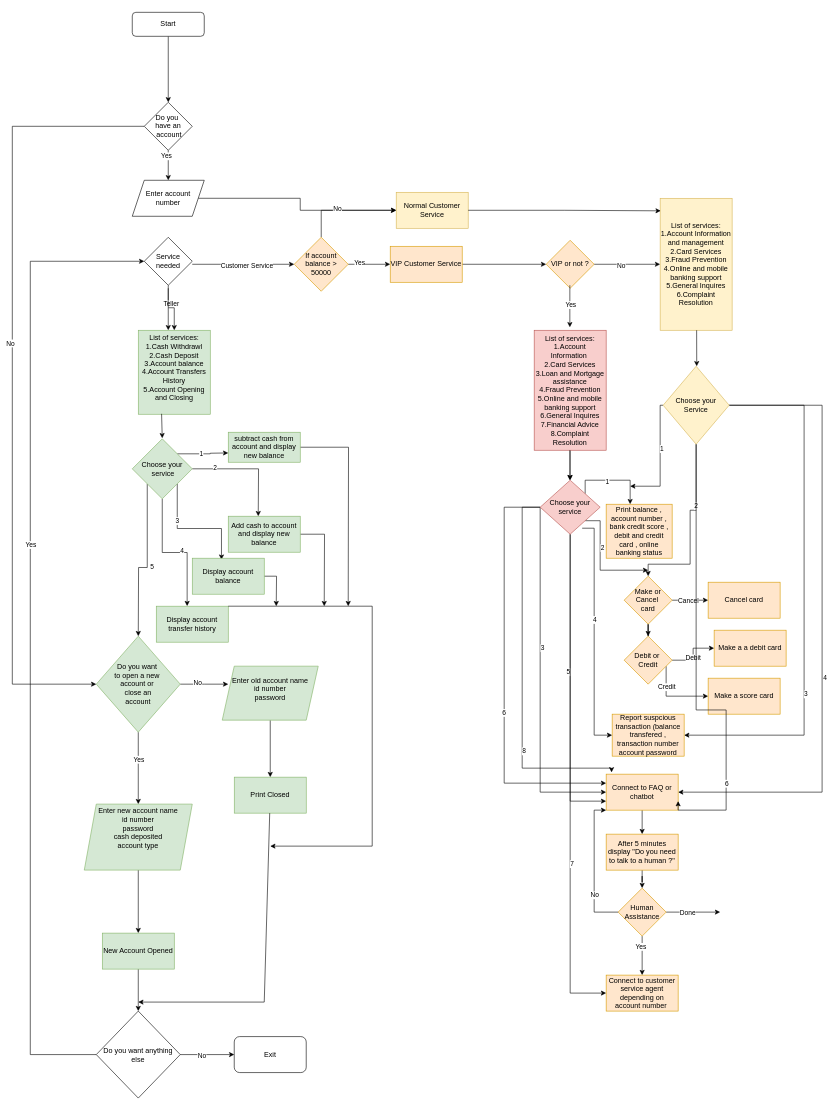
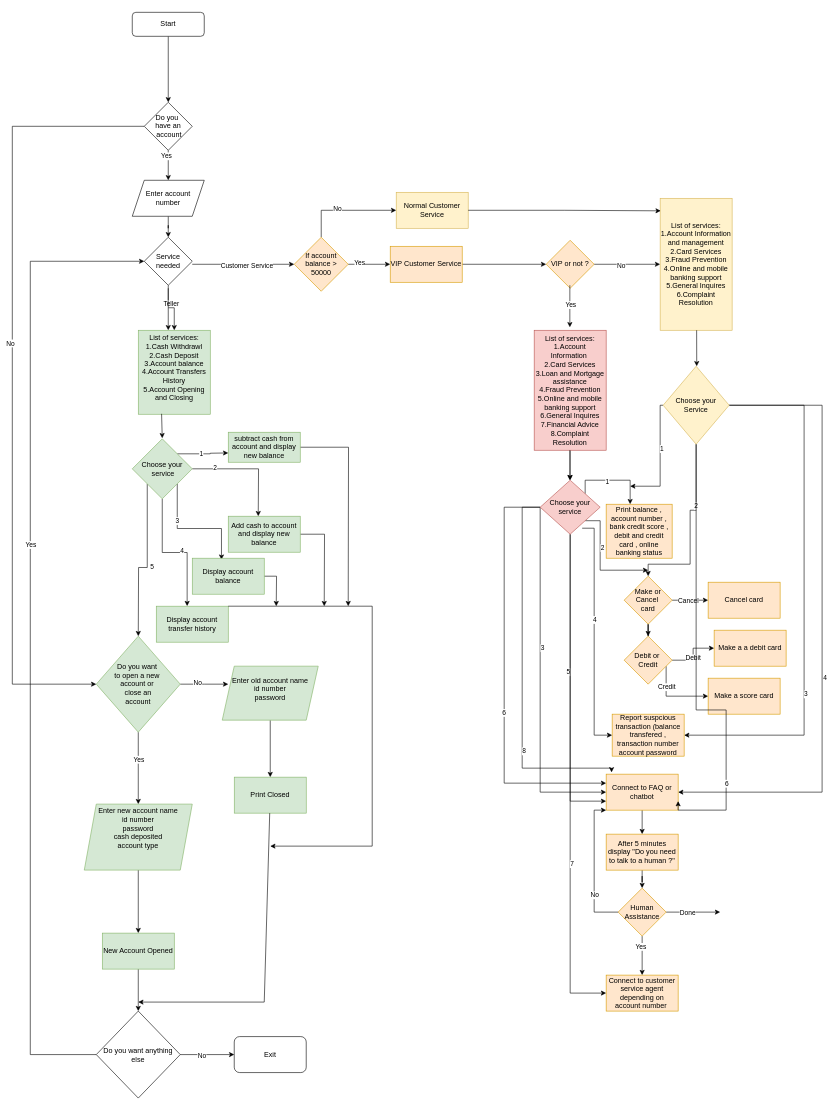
(264, 198) -> (168, 225)
